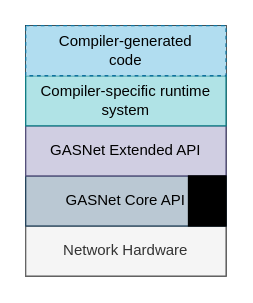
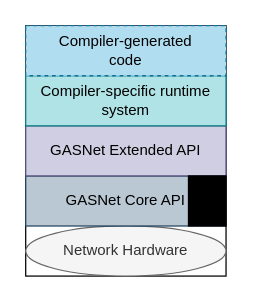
(126, 251) -> (126, 251)
